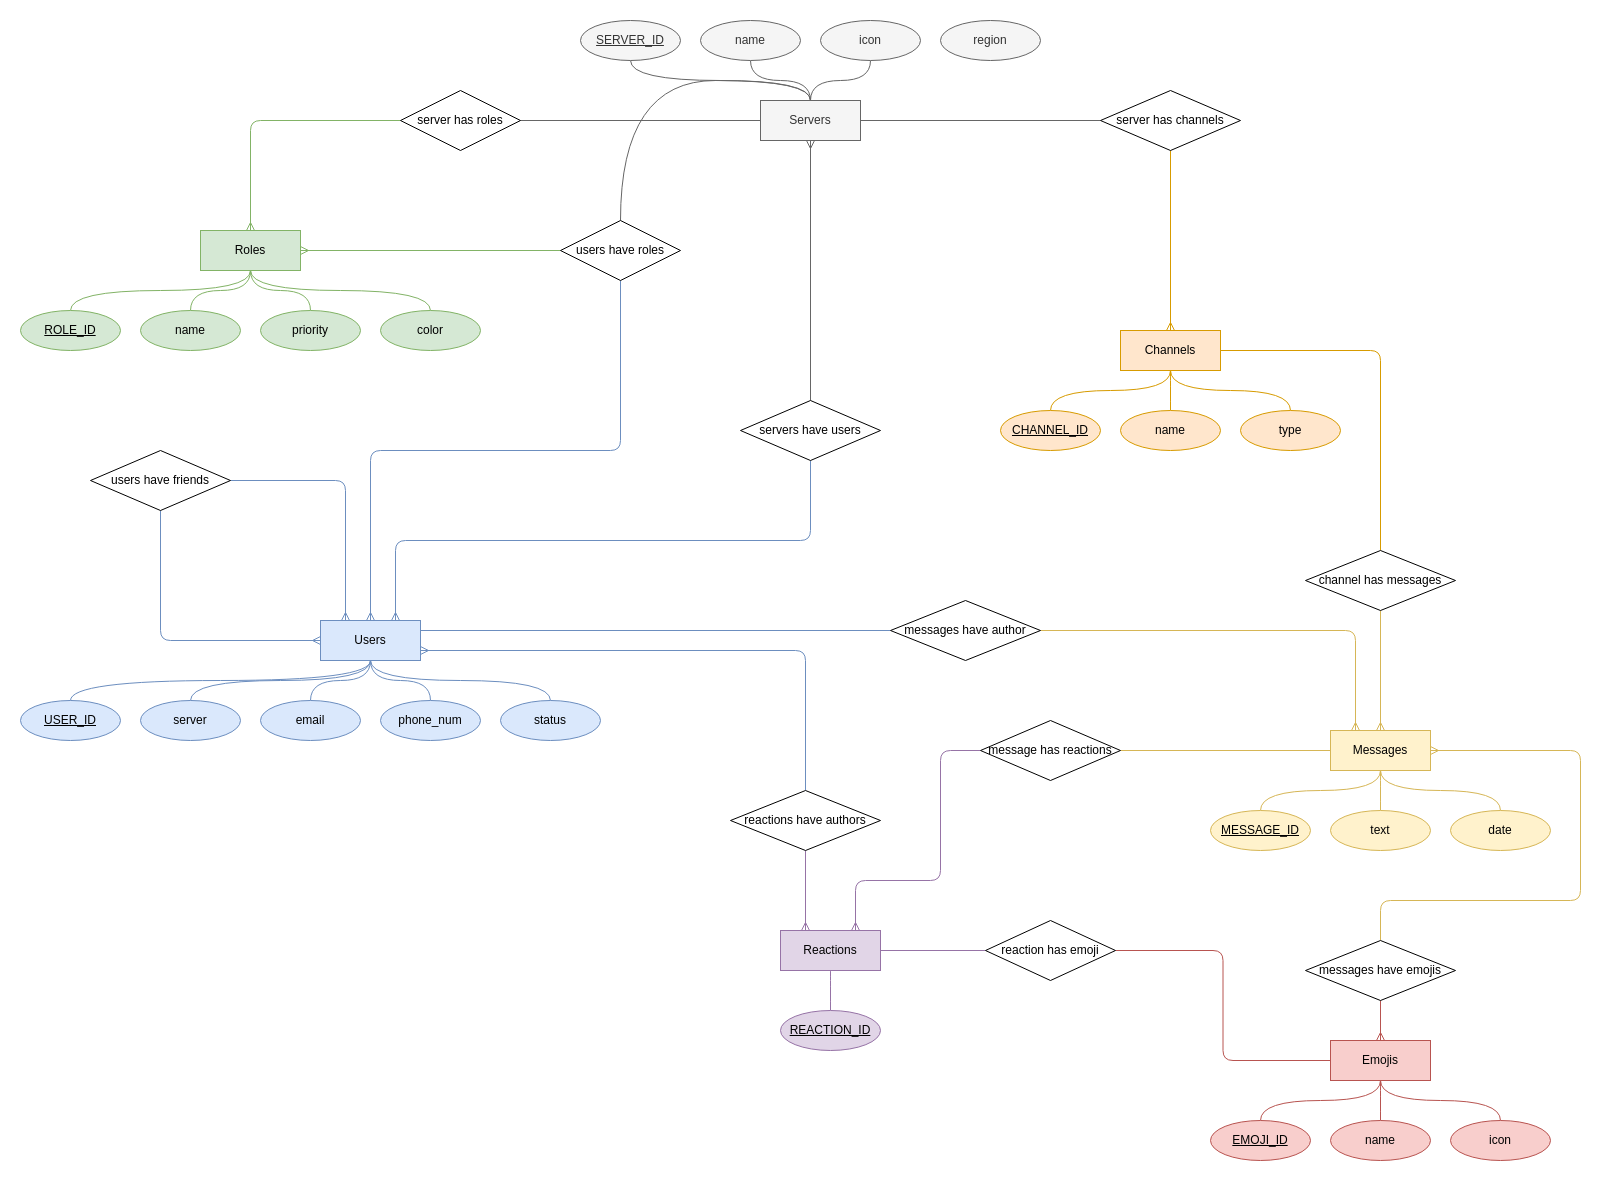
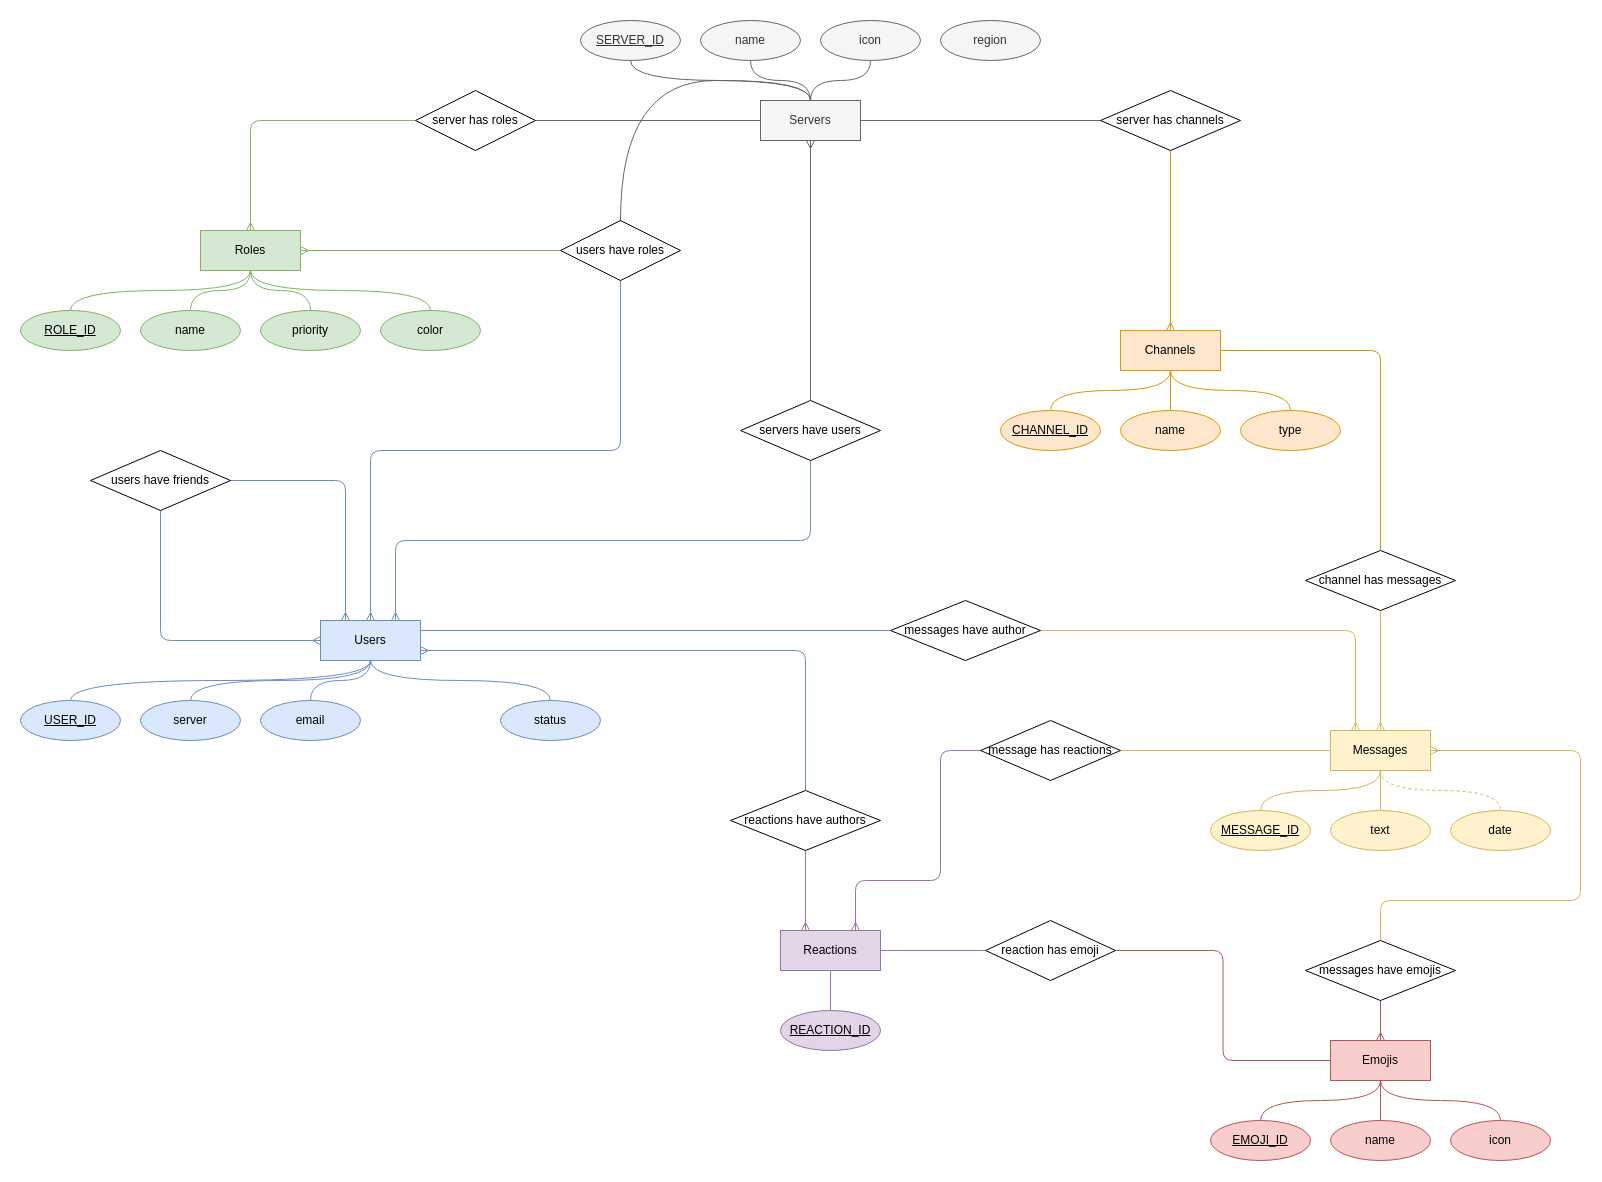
(461, 121) -> (476, 121)
(403, 681) -> none
(431, 721) -> none
(1443, 791) -> (1443, 791)
